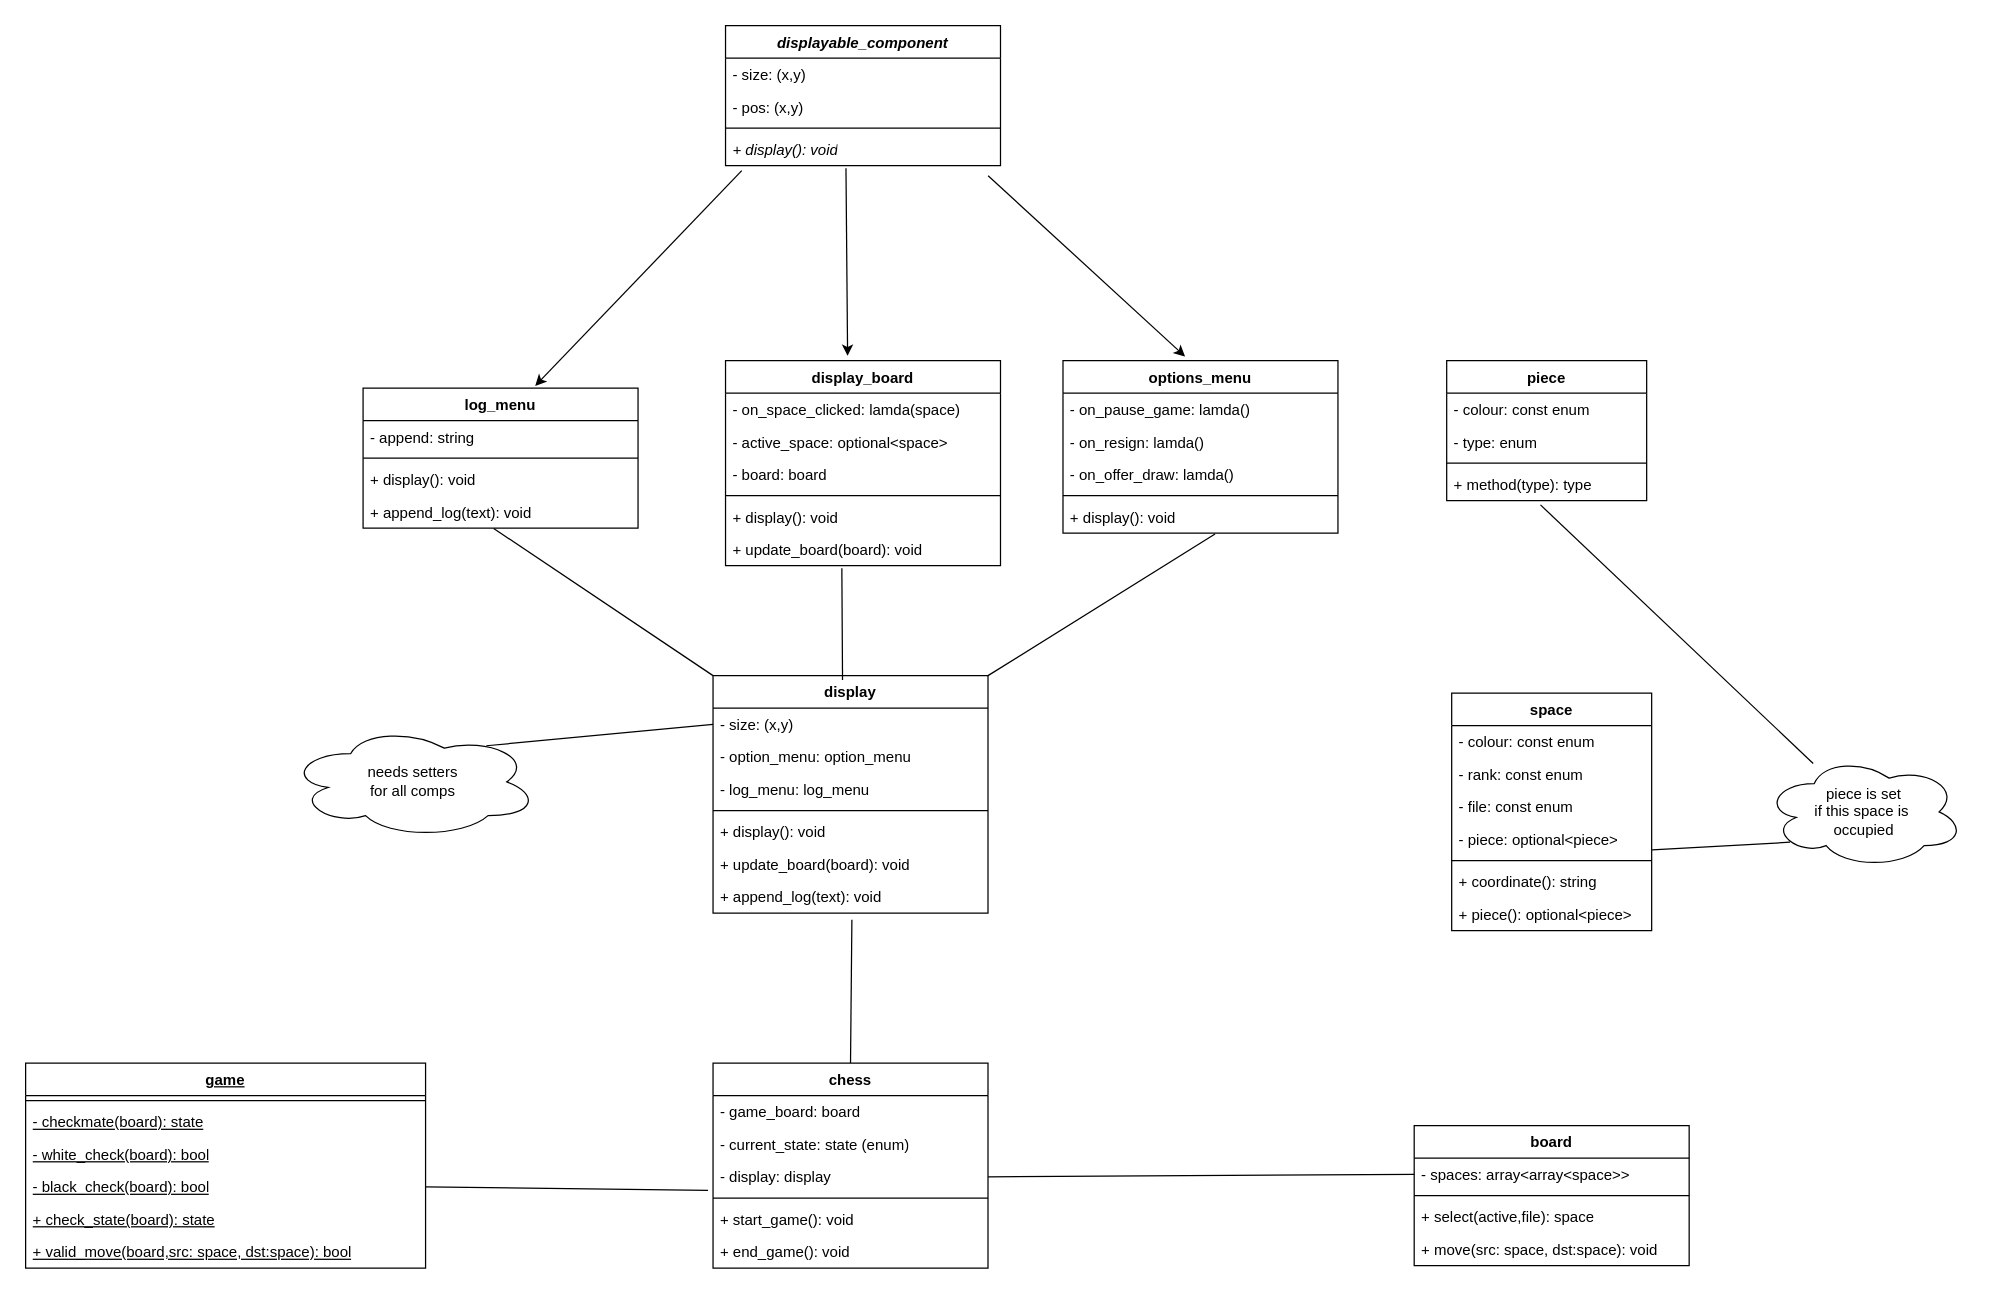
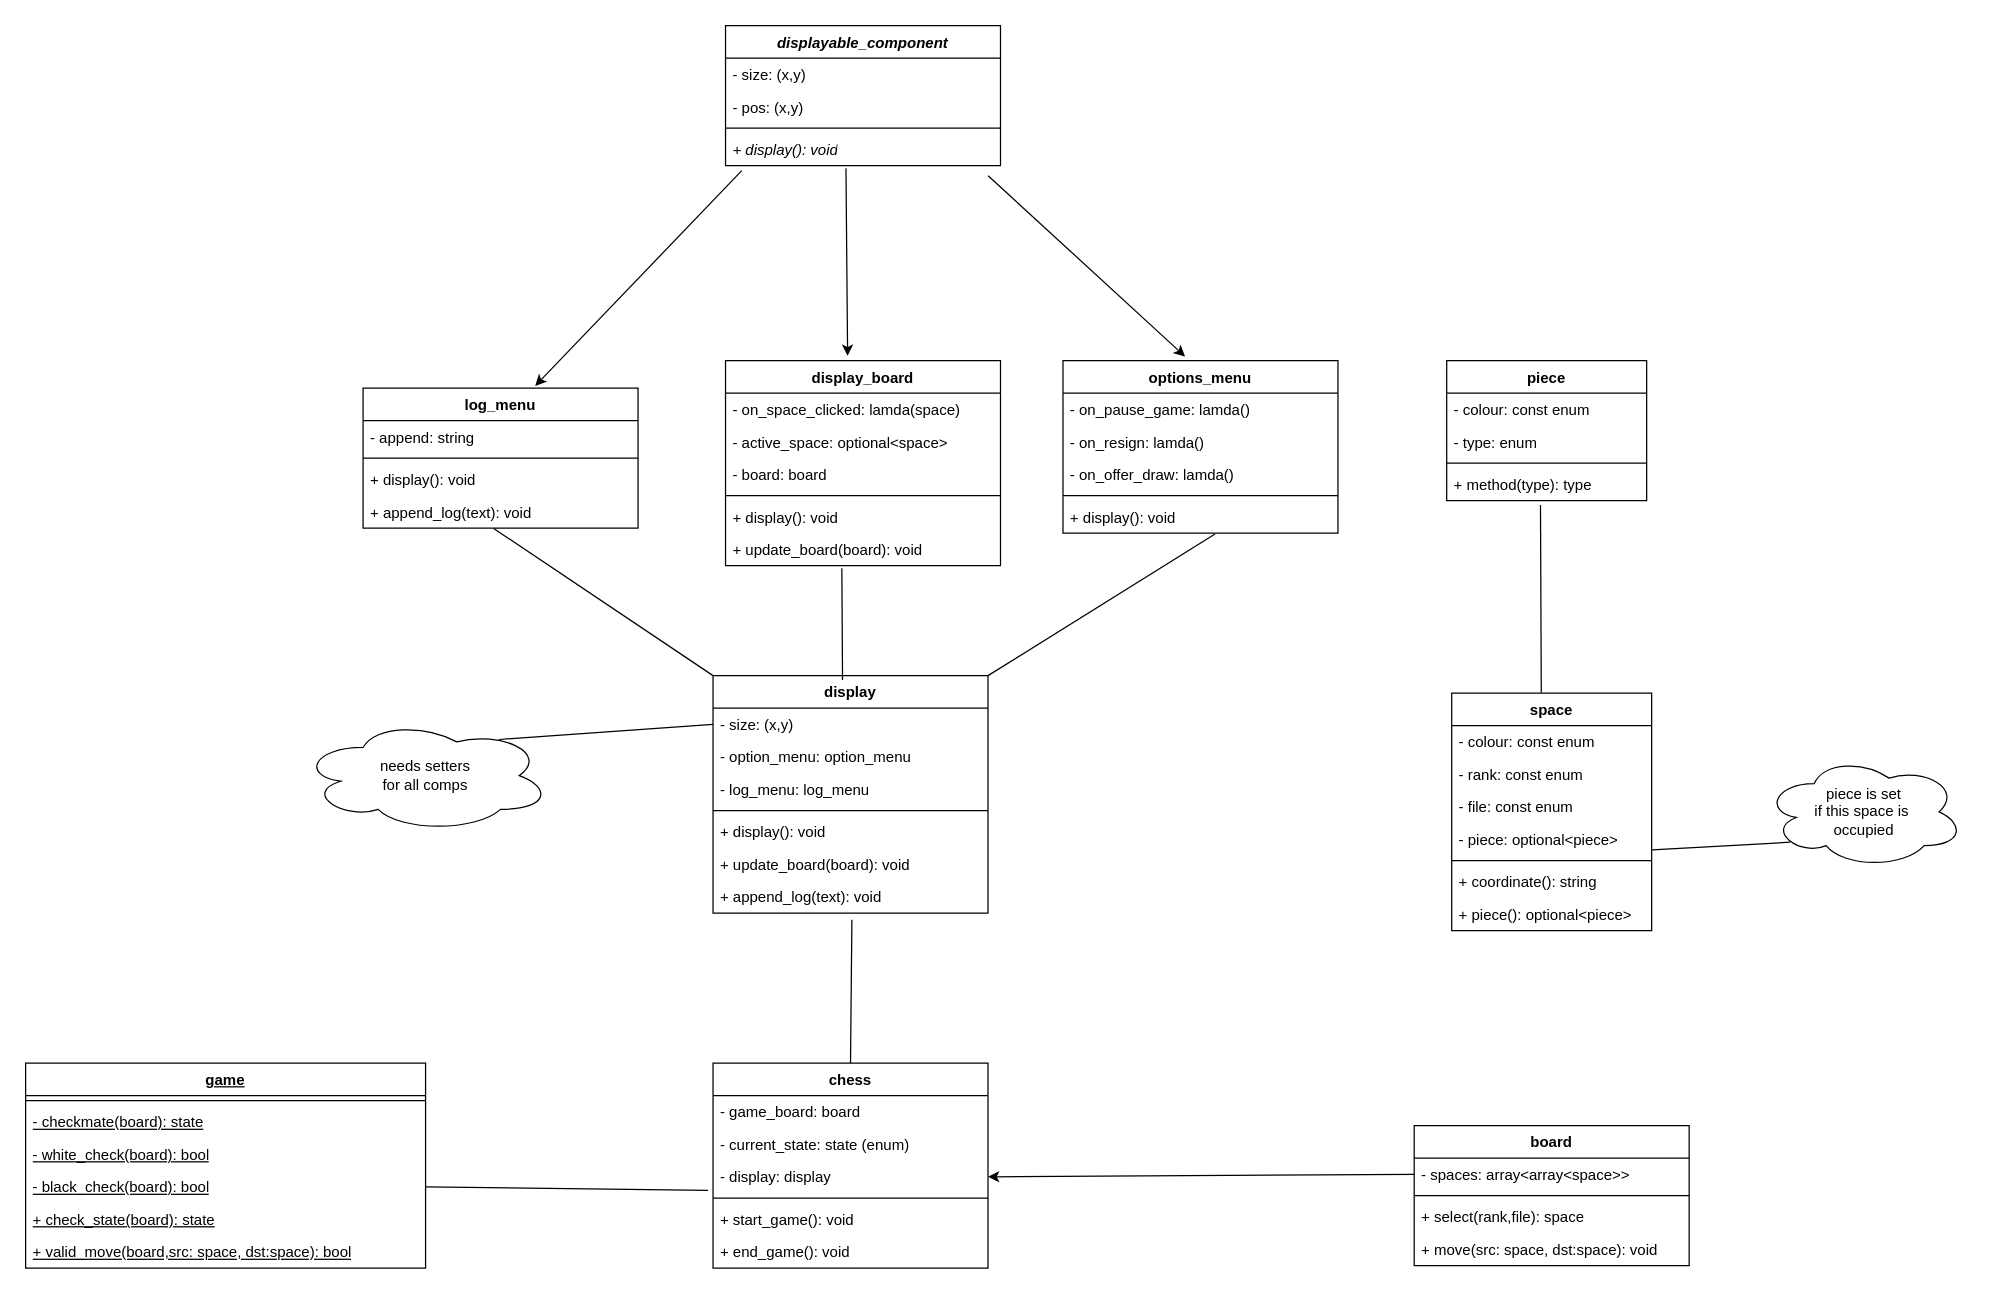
(1677, 634) -> (1541, 598)
(413, 782) -> (426, 776)
(995, 1177) -> (998, 1177)
(1524, 1218) -> (1517, 1218)
